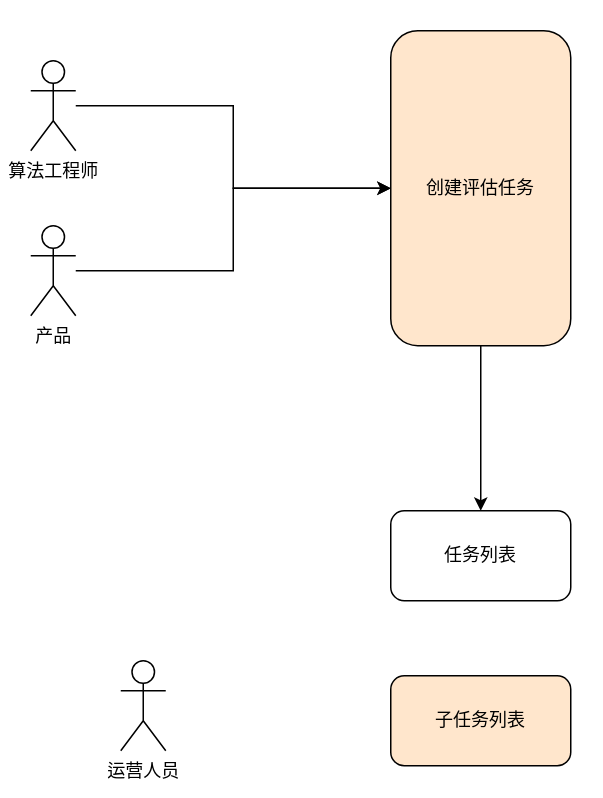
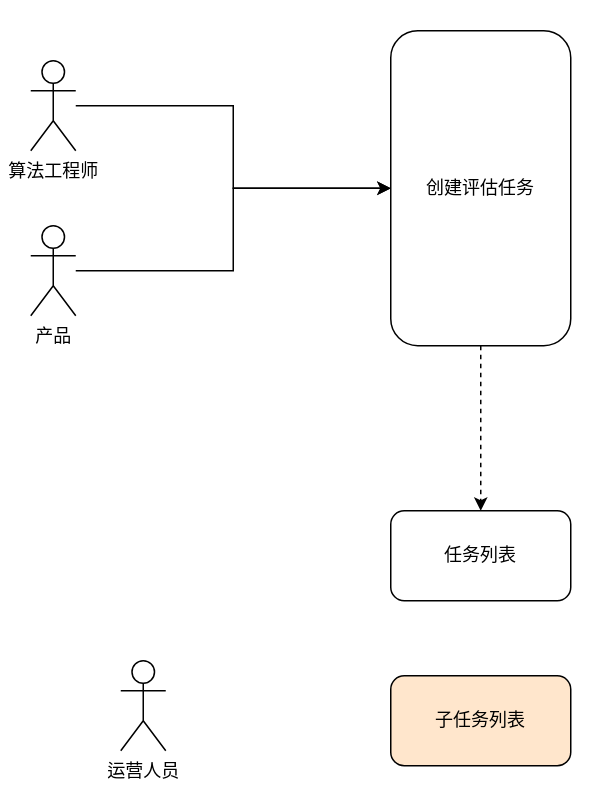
(481, 188) -> (481, 188)
(481, 424) -> (481, 424)
